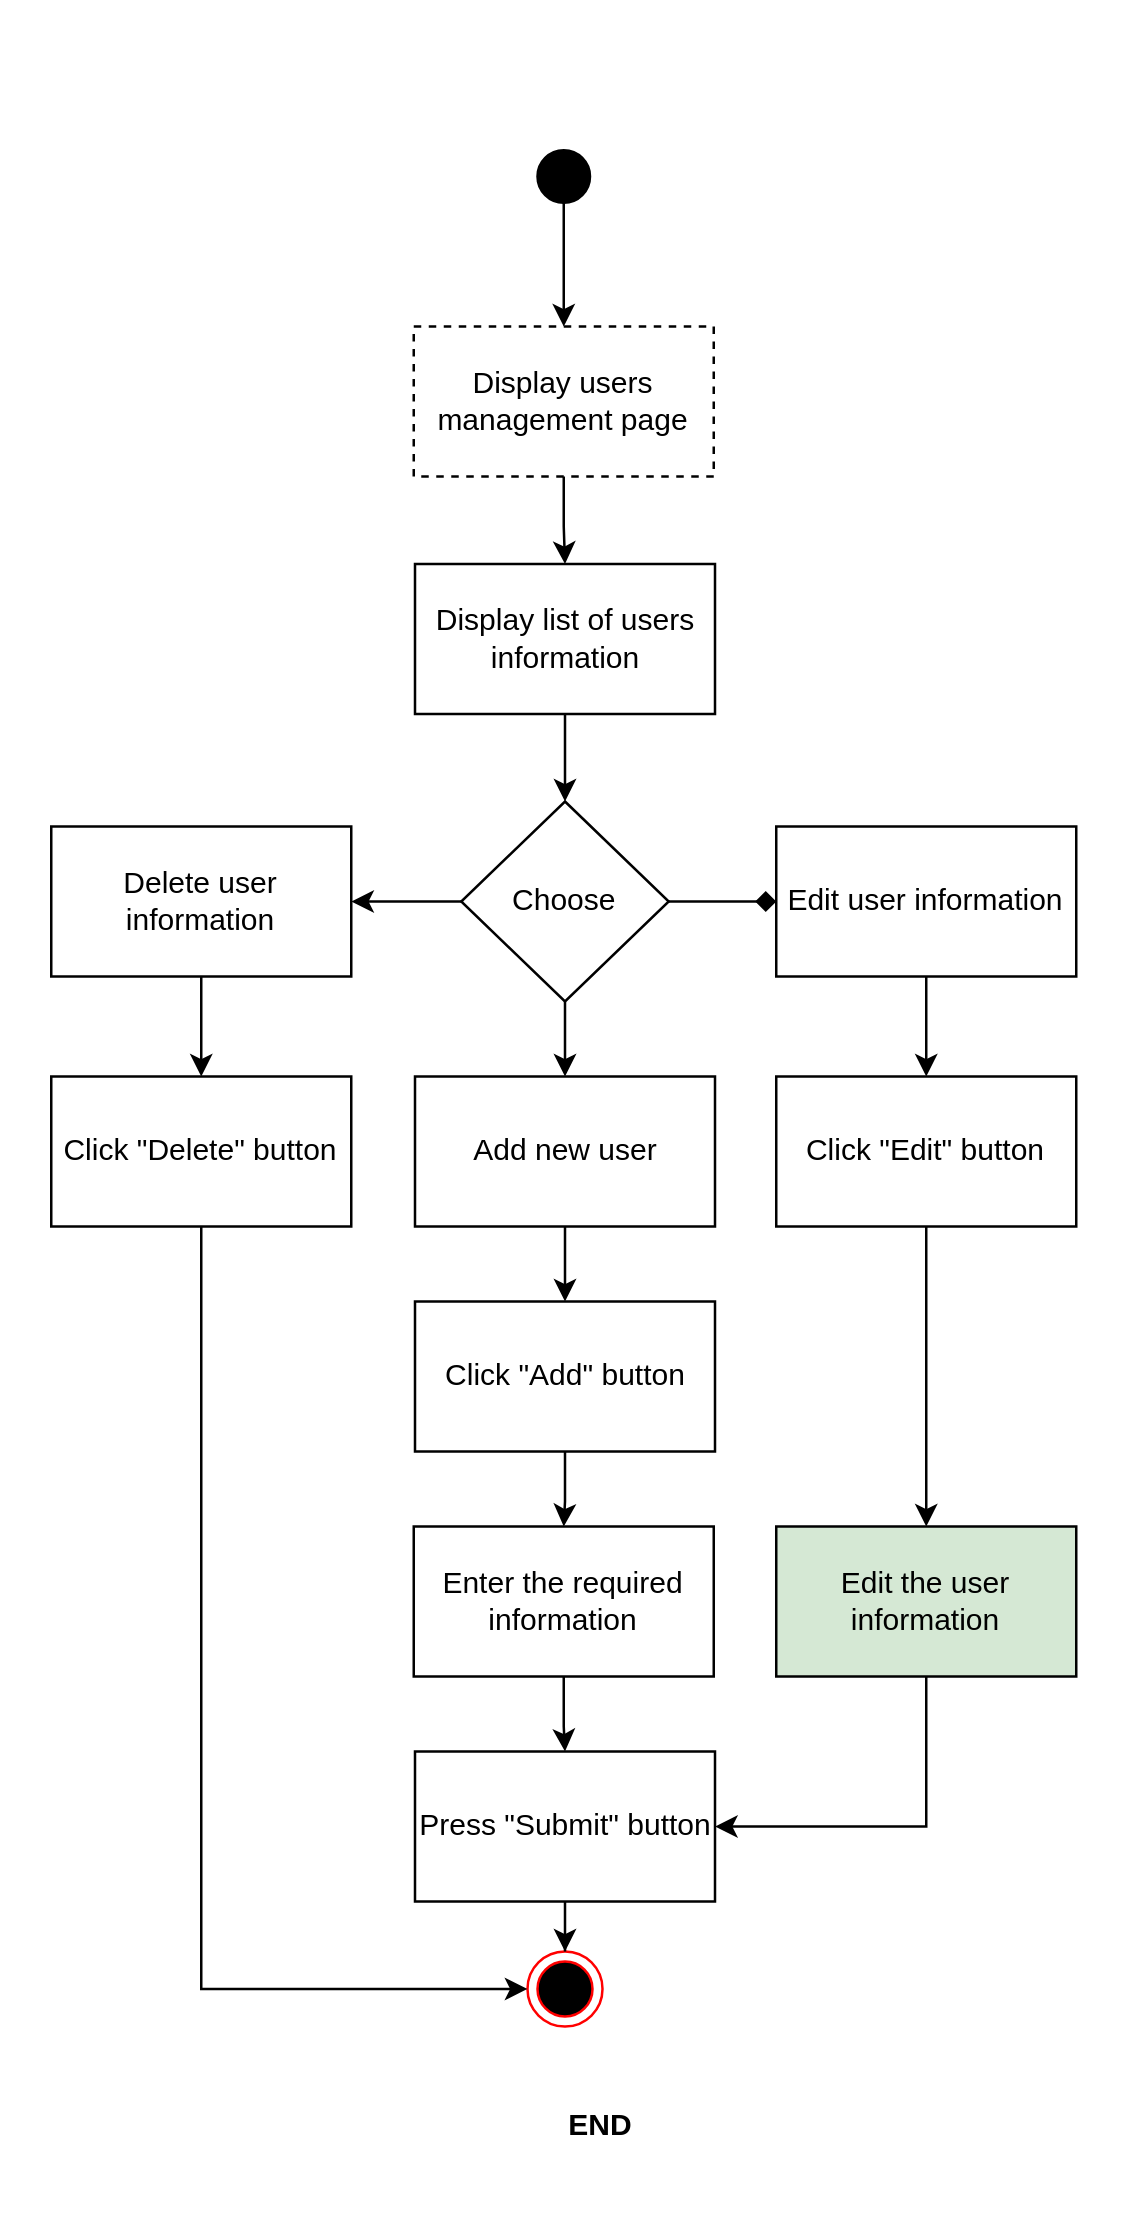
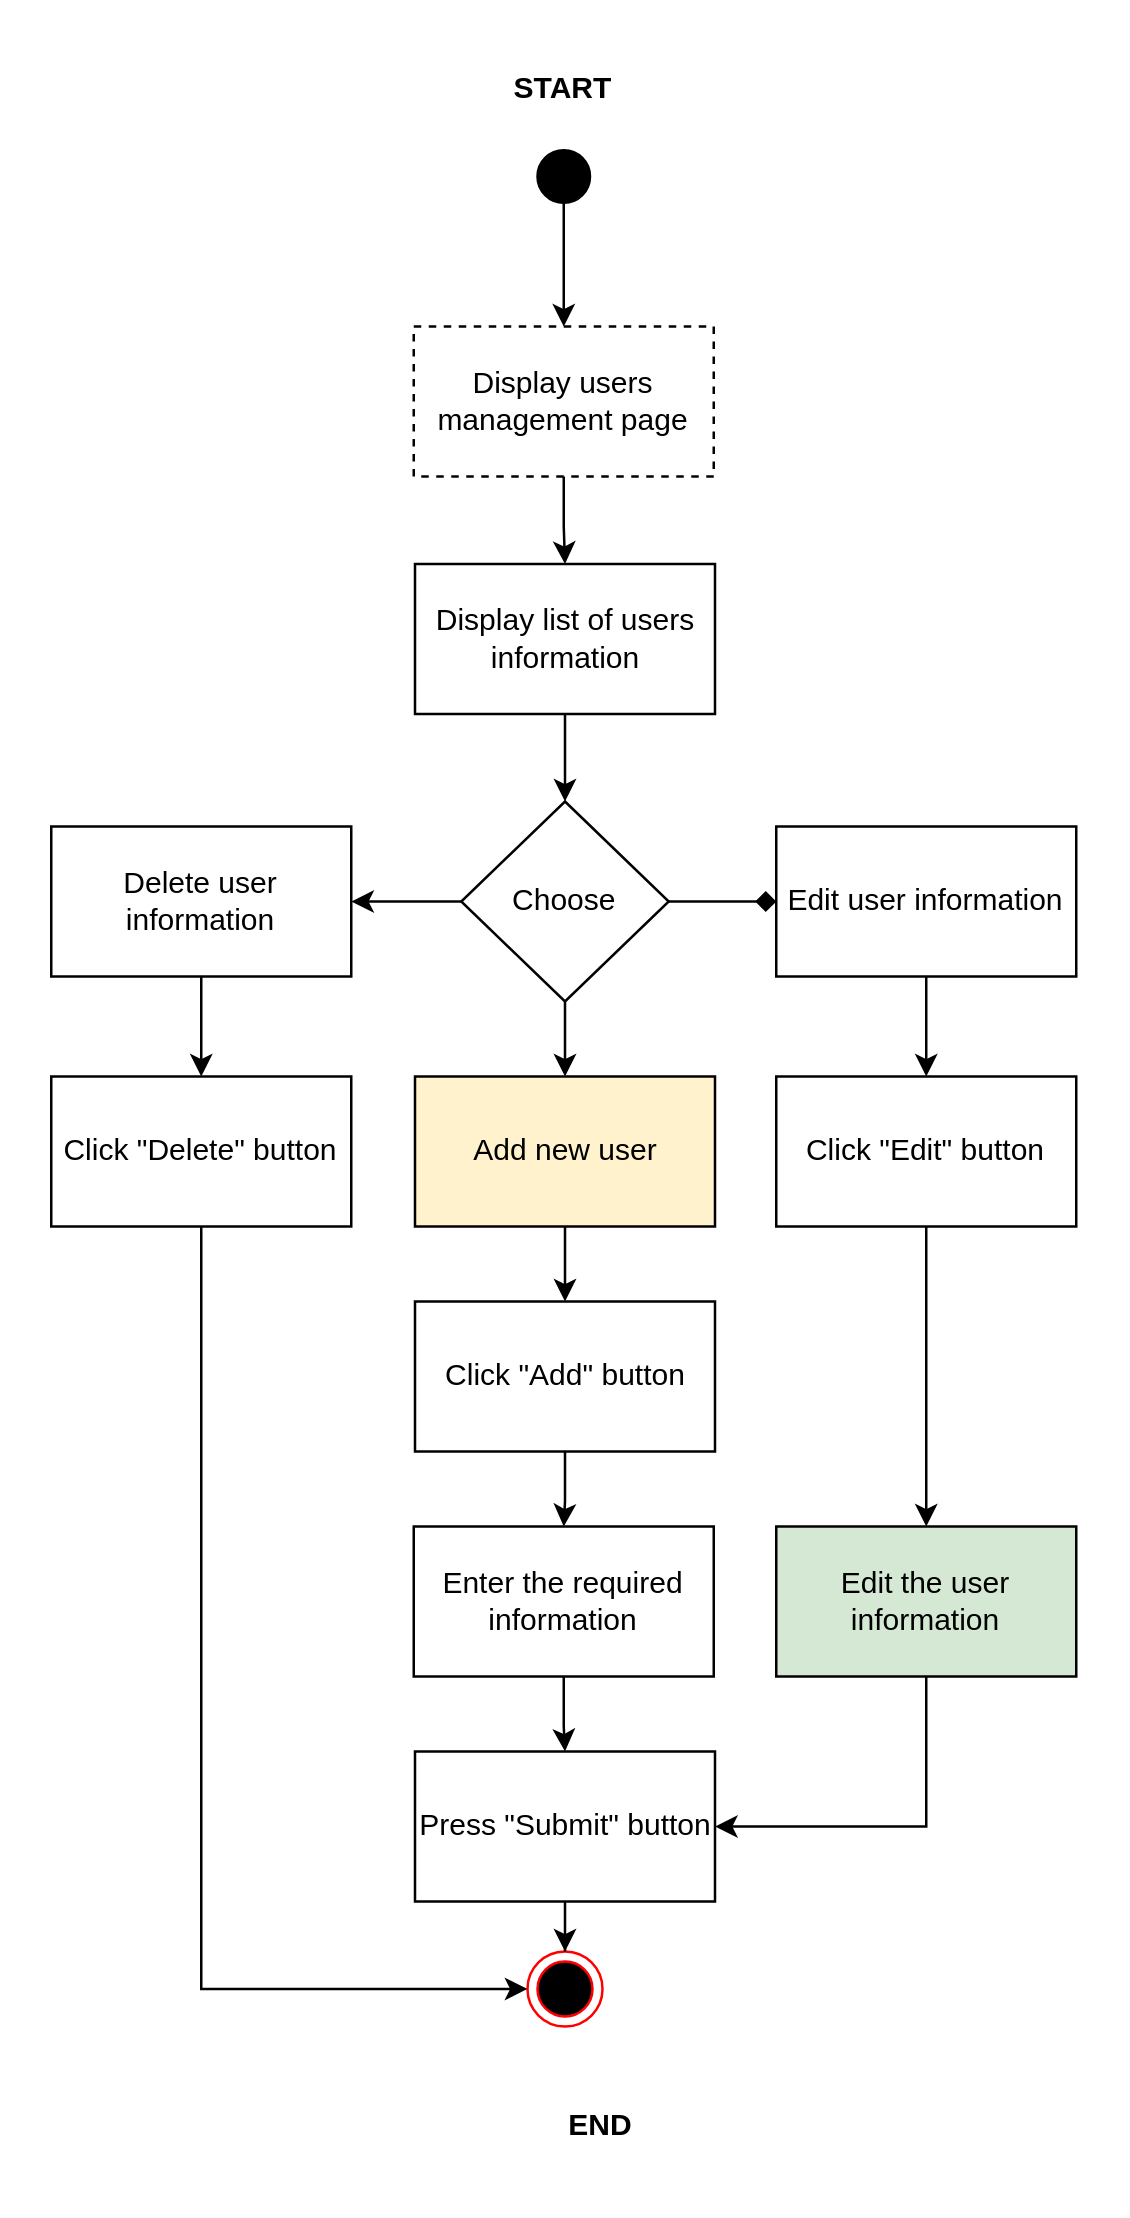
none -> (564, 89)
(565, 1151) -> (565, 1151)
